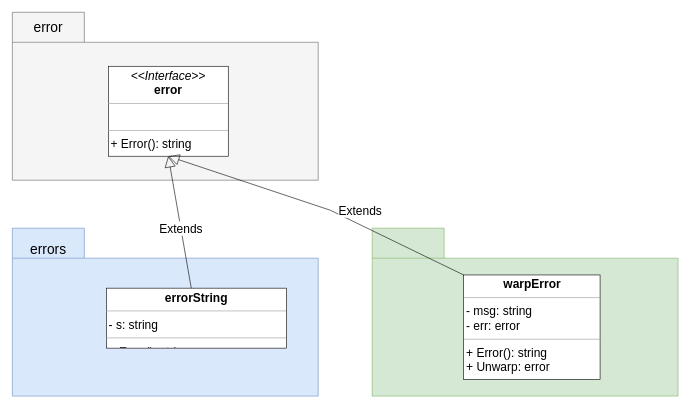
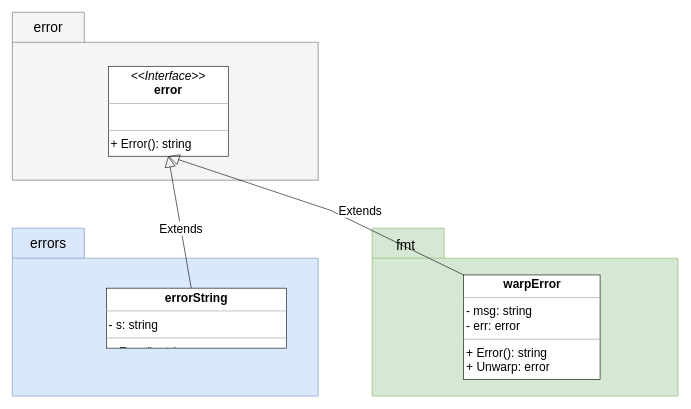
none -> (406, 246)
(48, 250) -> (48, 244)
